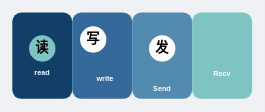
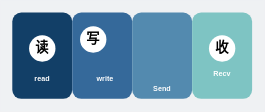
(42, 48) -> (42, 48)
(162, 48) -> none
none -> (222, 48)
(42, 72) -> (42, 78)
